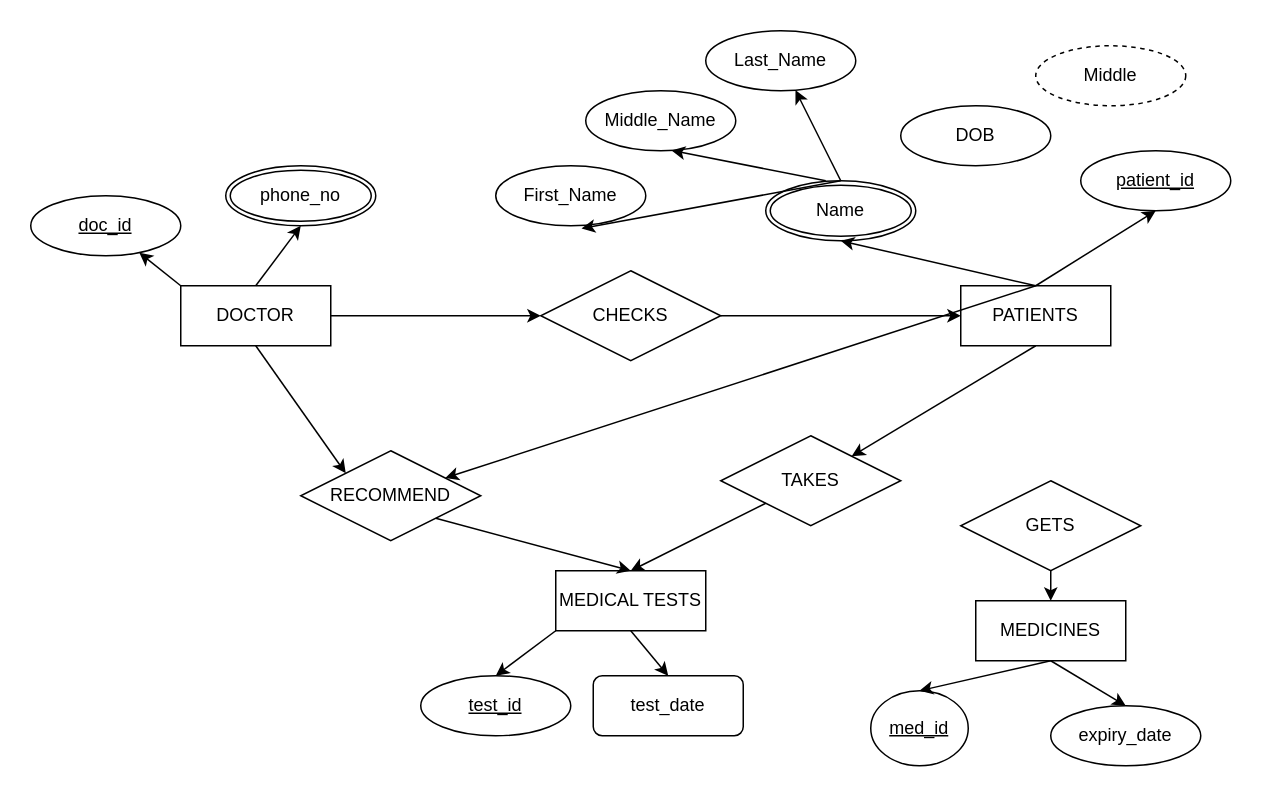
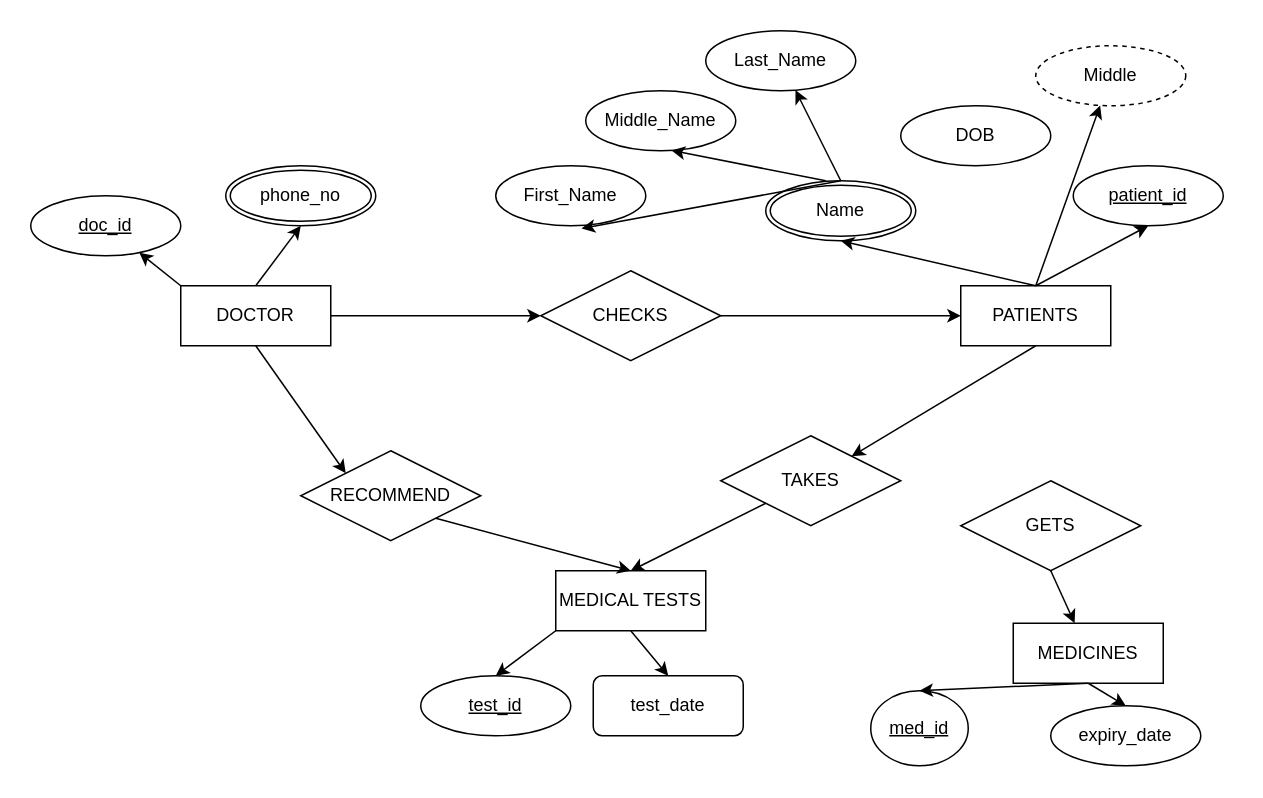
(1156, 181) -> (1148, 196)
(696, 396) -> (1067, 198)
(1051, 631) -> (1088, 653)
